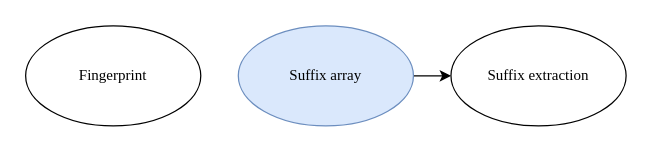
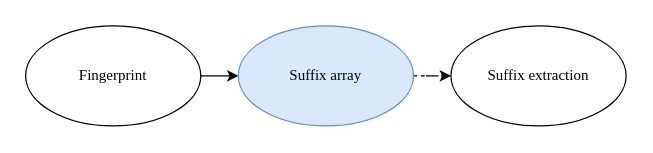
none -> (224, 76)
(421, 76) -> (421, 76)
